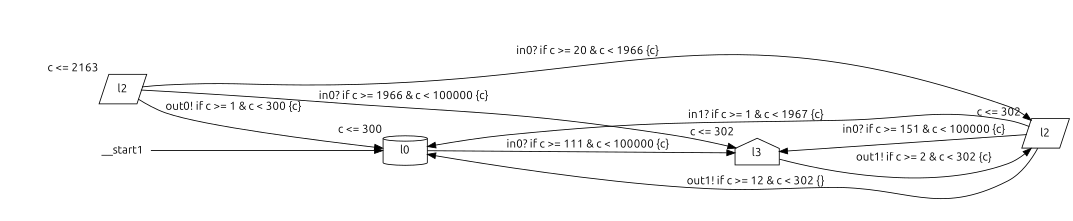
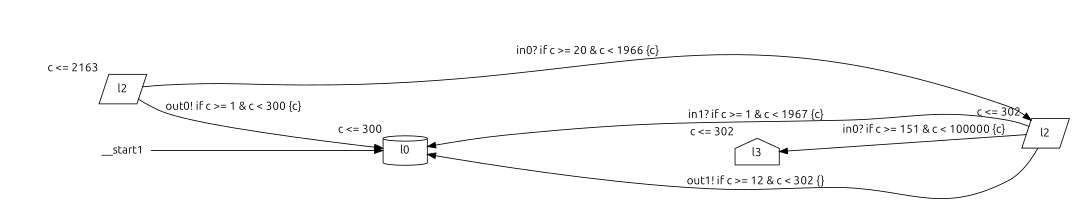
(435, 110) -> none
(577, 152) -> none
(903, 178) -> none
